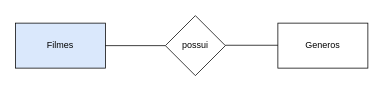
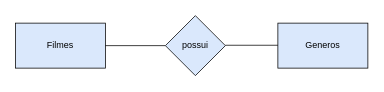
(195, 45) -> (195, 45)
(323, 45) -> (323, 45)
